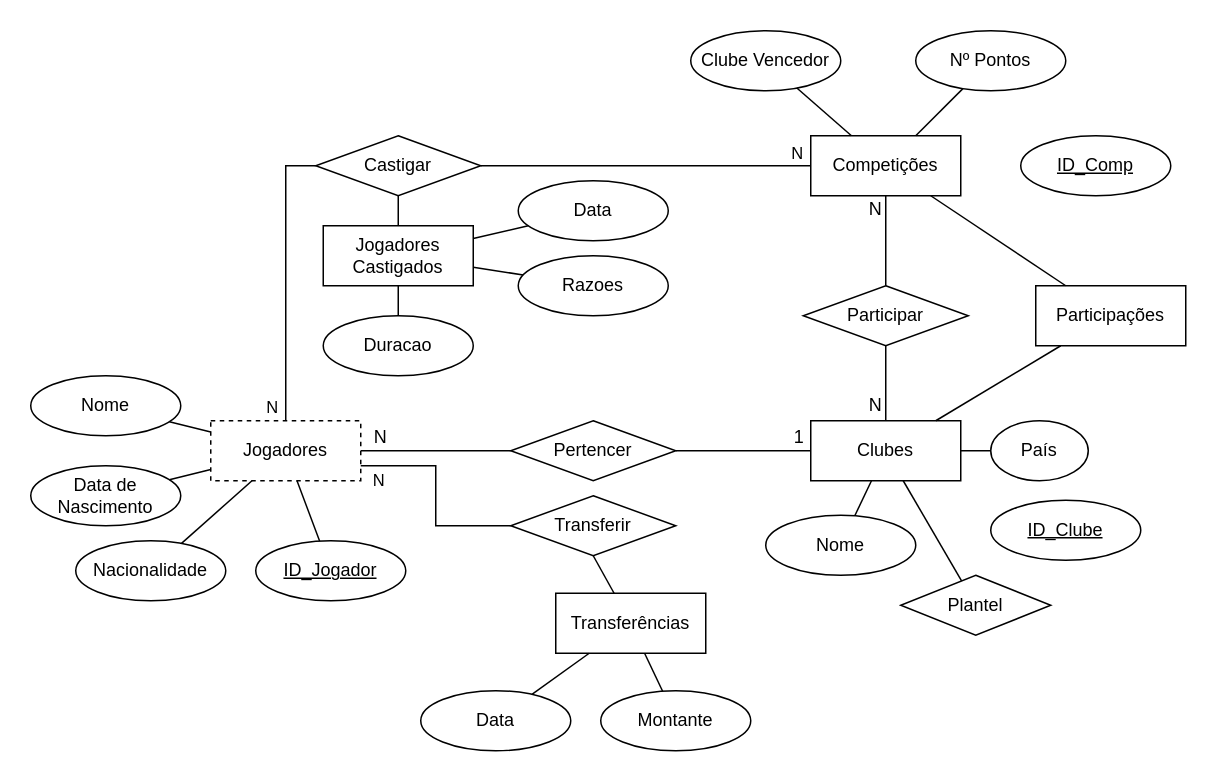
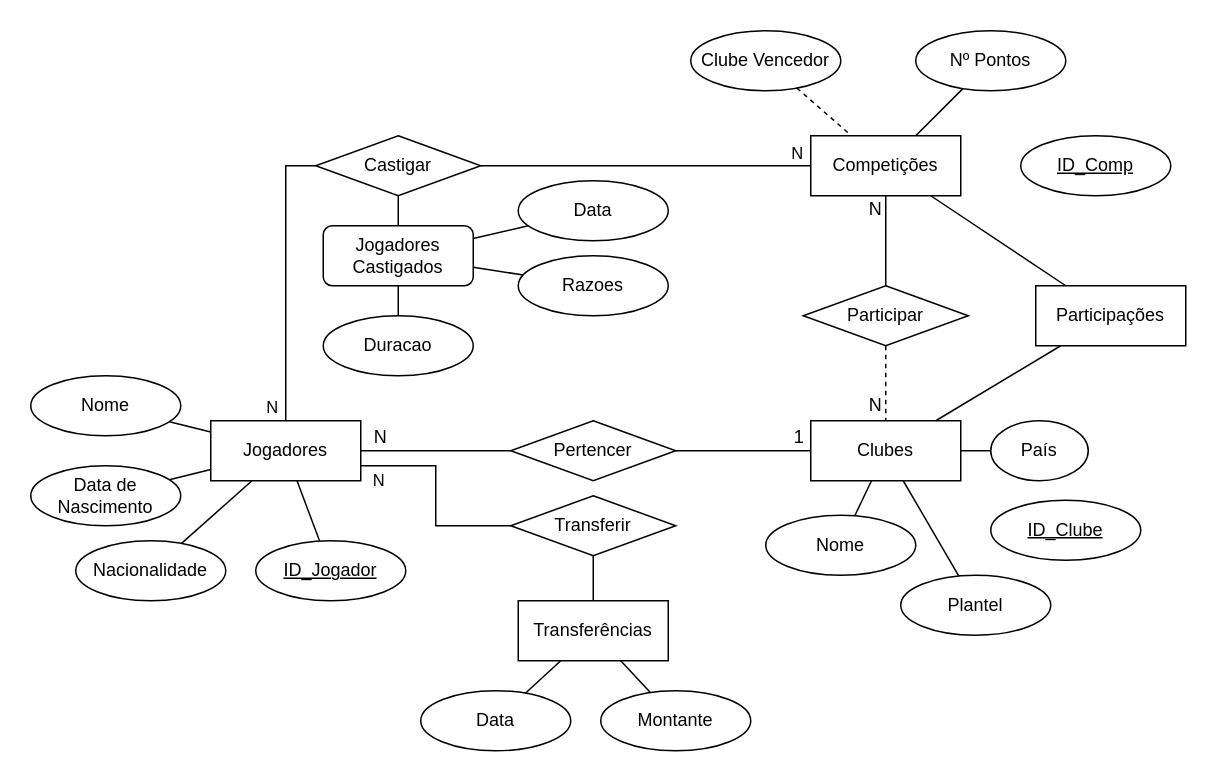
(824, 112) -> (824, 112)
(398, 256) -> (398, 256)
(886, 383) -> (886, 383)
(286, 451) -> (286, 451)
(976, 605) -> (976, 605)
(631, 623) -> (593, 631)
